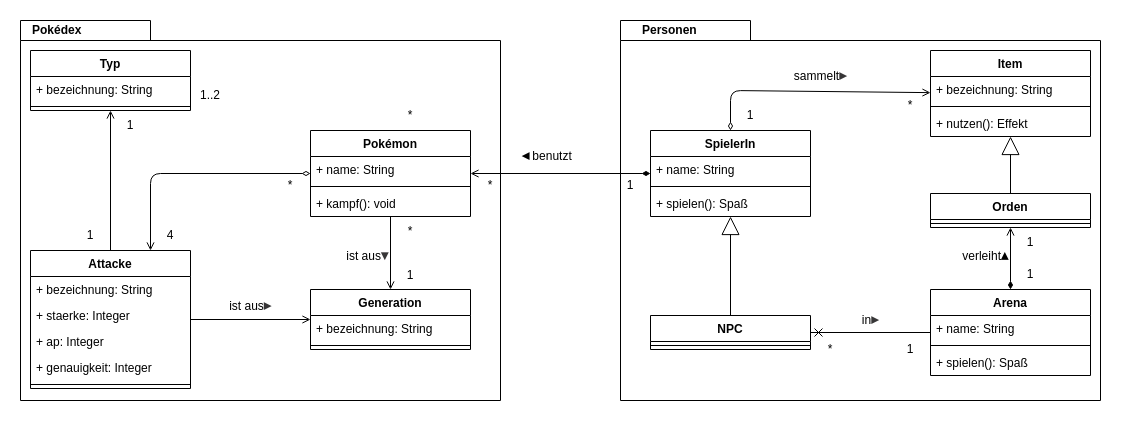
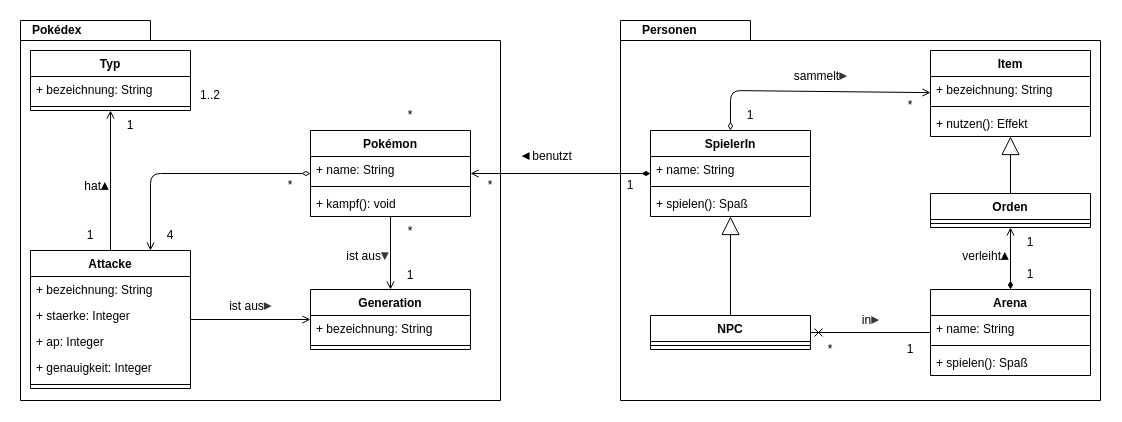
none -> (71, 186)
